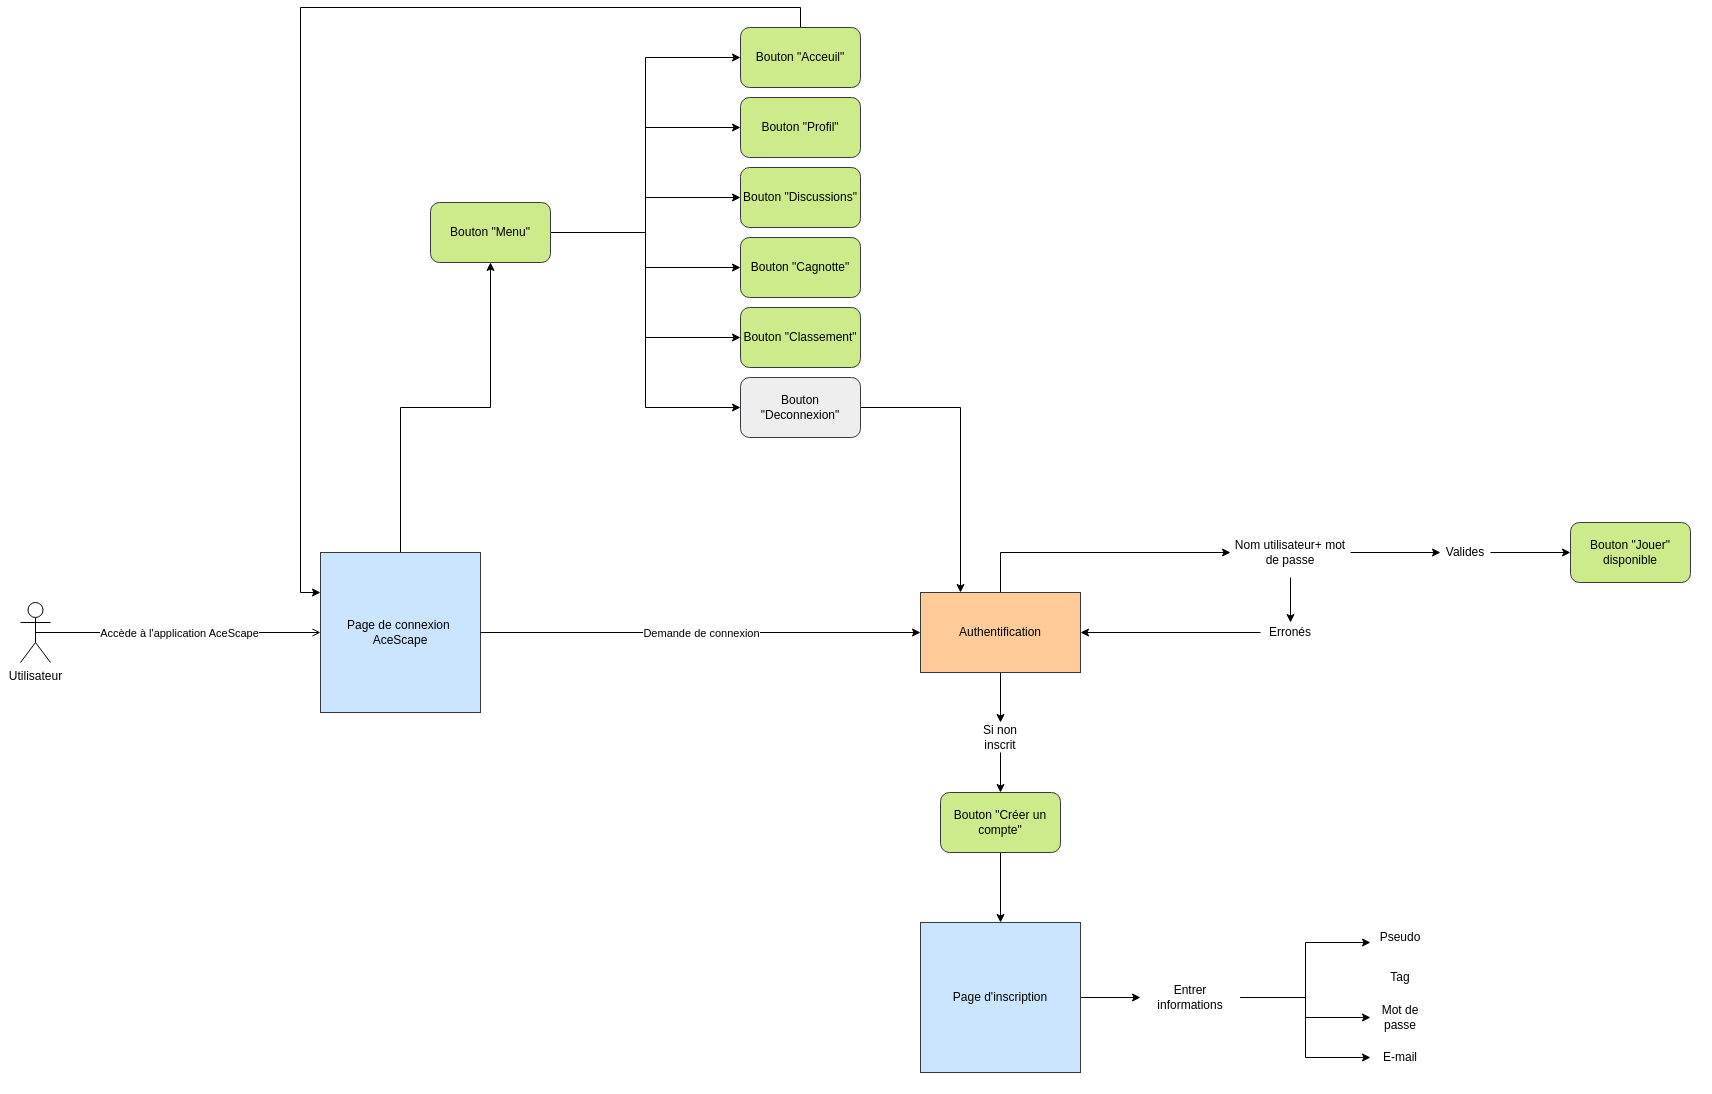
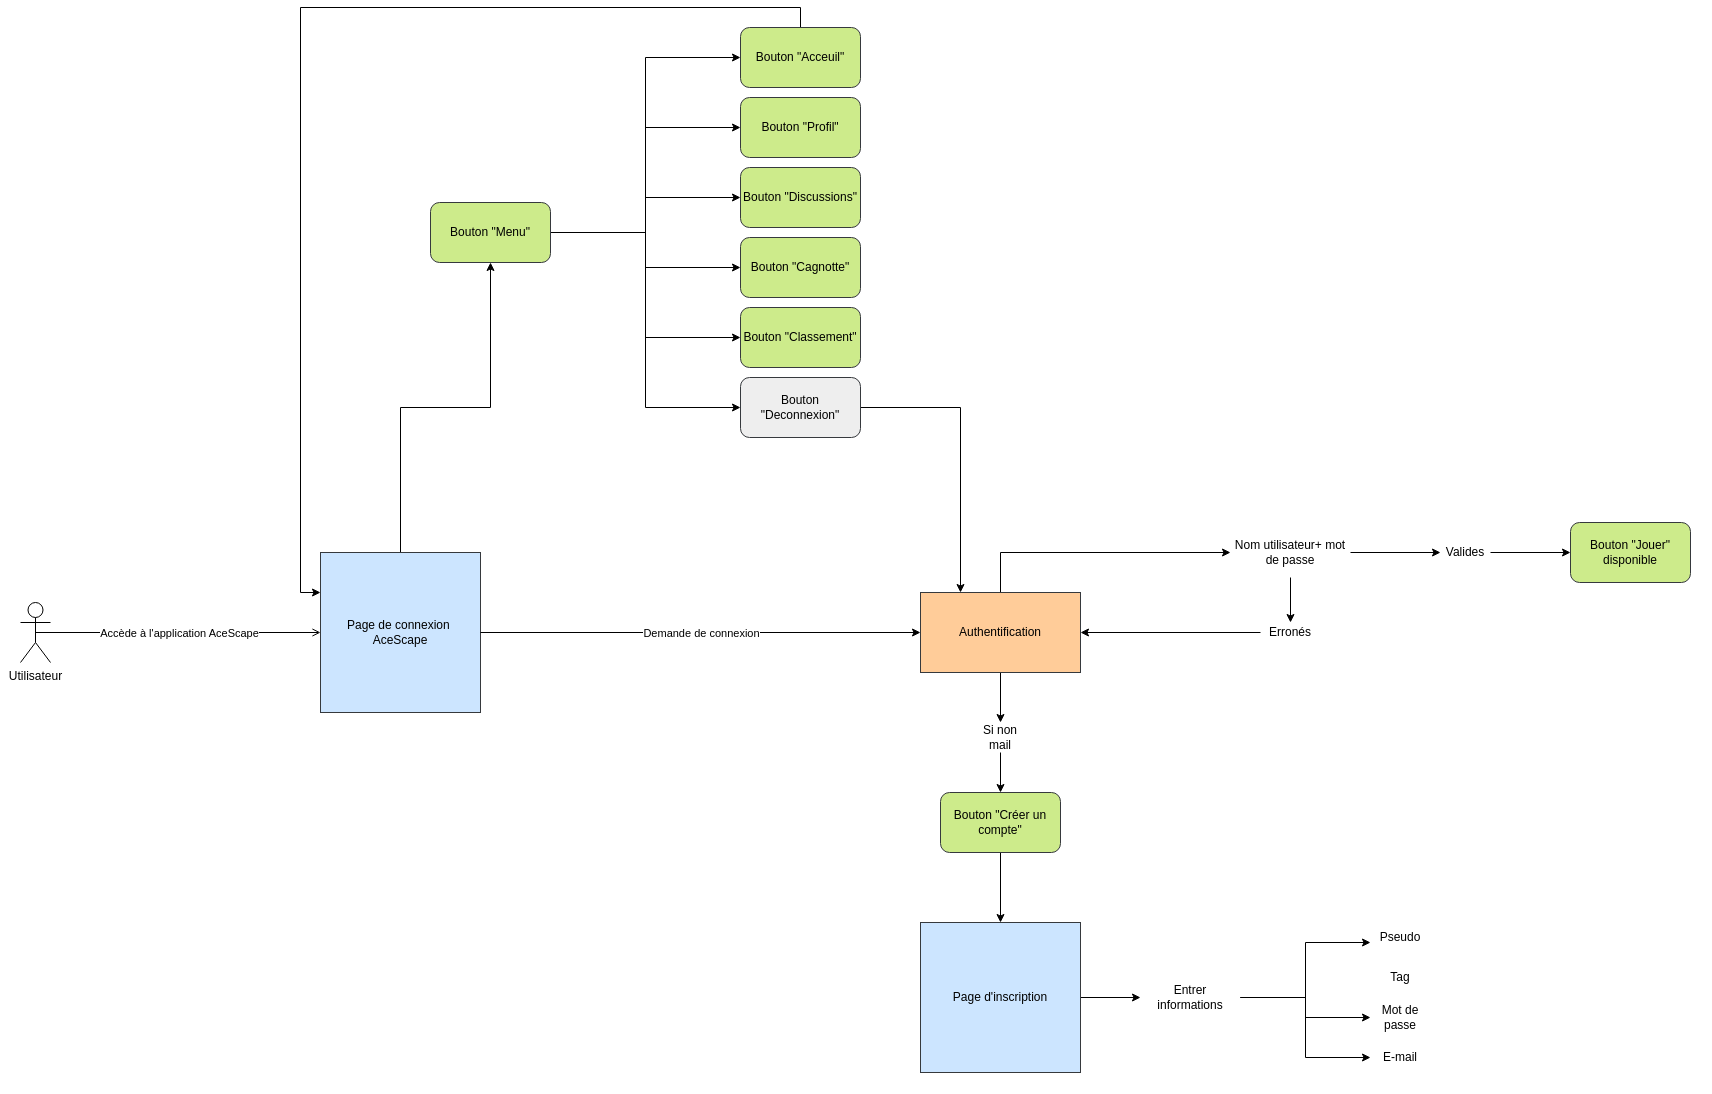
(1001, 738) -> (1001, 738)
